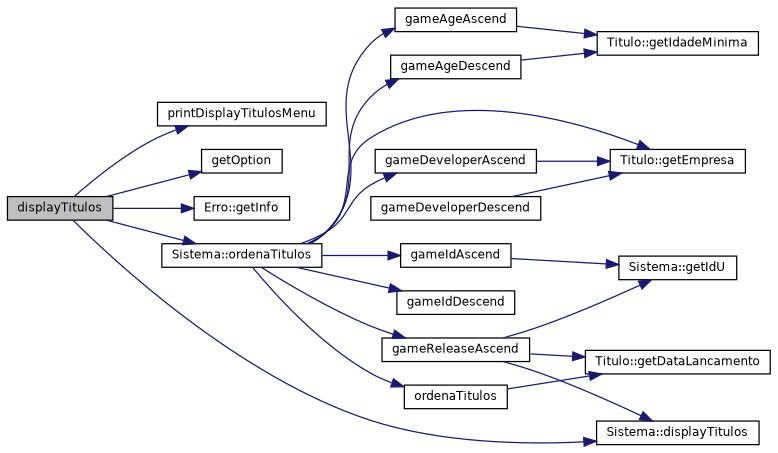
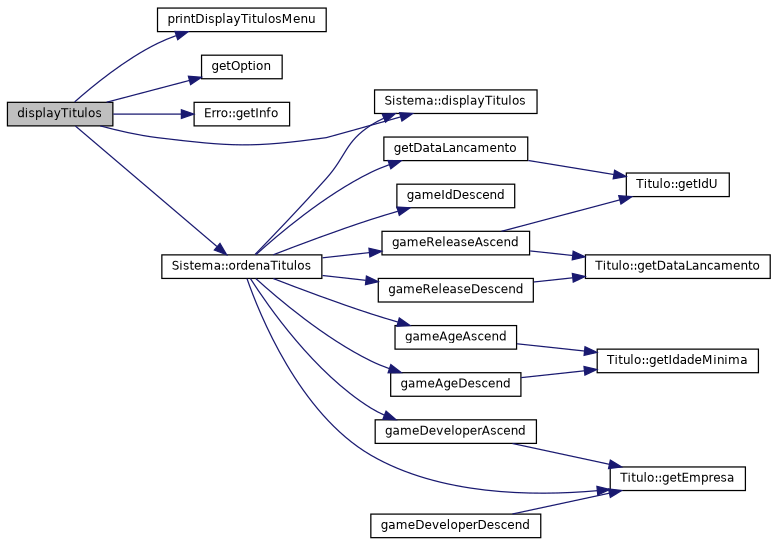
(456, 255) -> (456, 149)
(678, 268) -> (678, 185)
(577, 387) -> (320, 186)
(456, 397) -> (456, 290)
